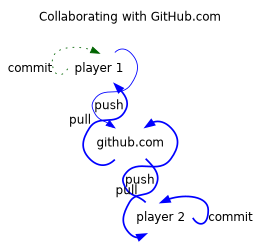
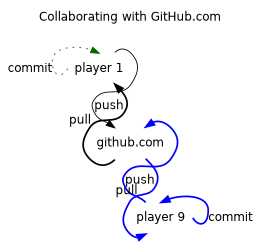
(128, 87) -> (128, 87)
(90, 127) -> (90, 127)
(161, 218) -> (161, 218)
